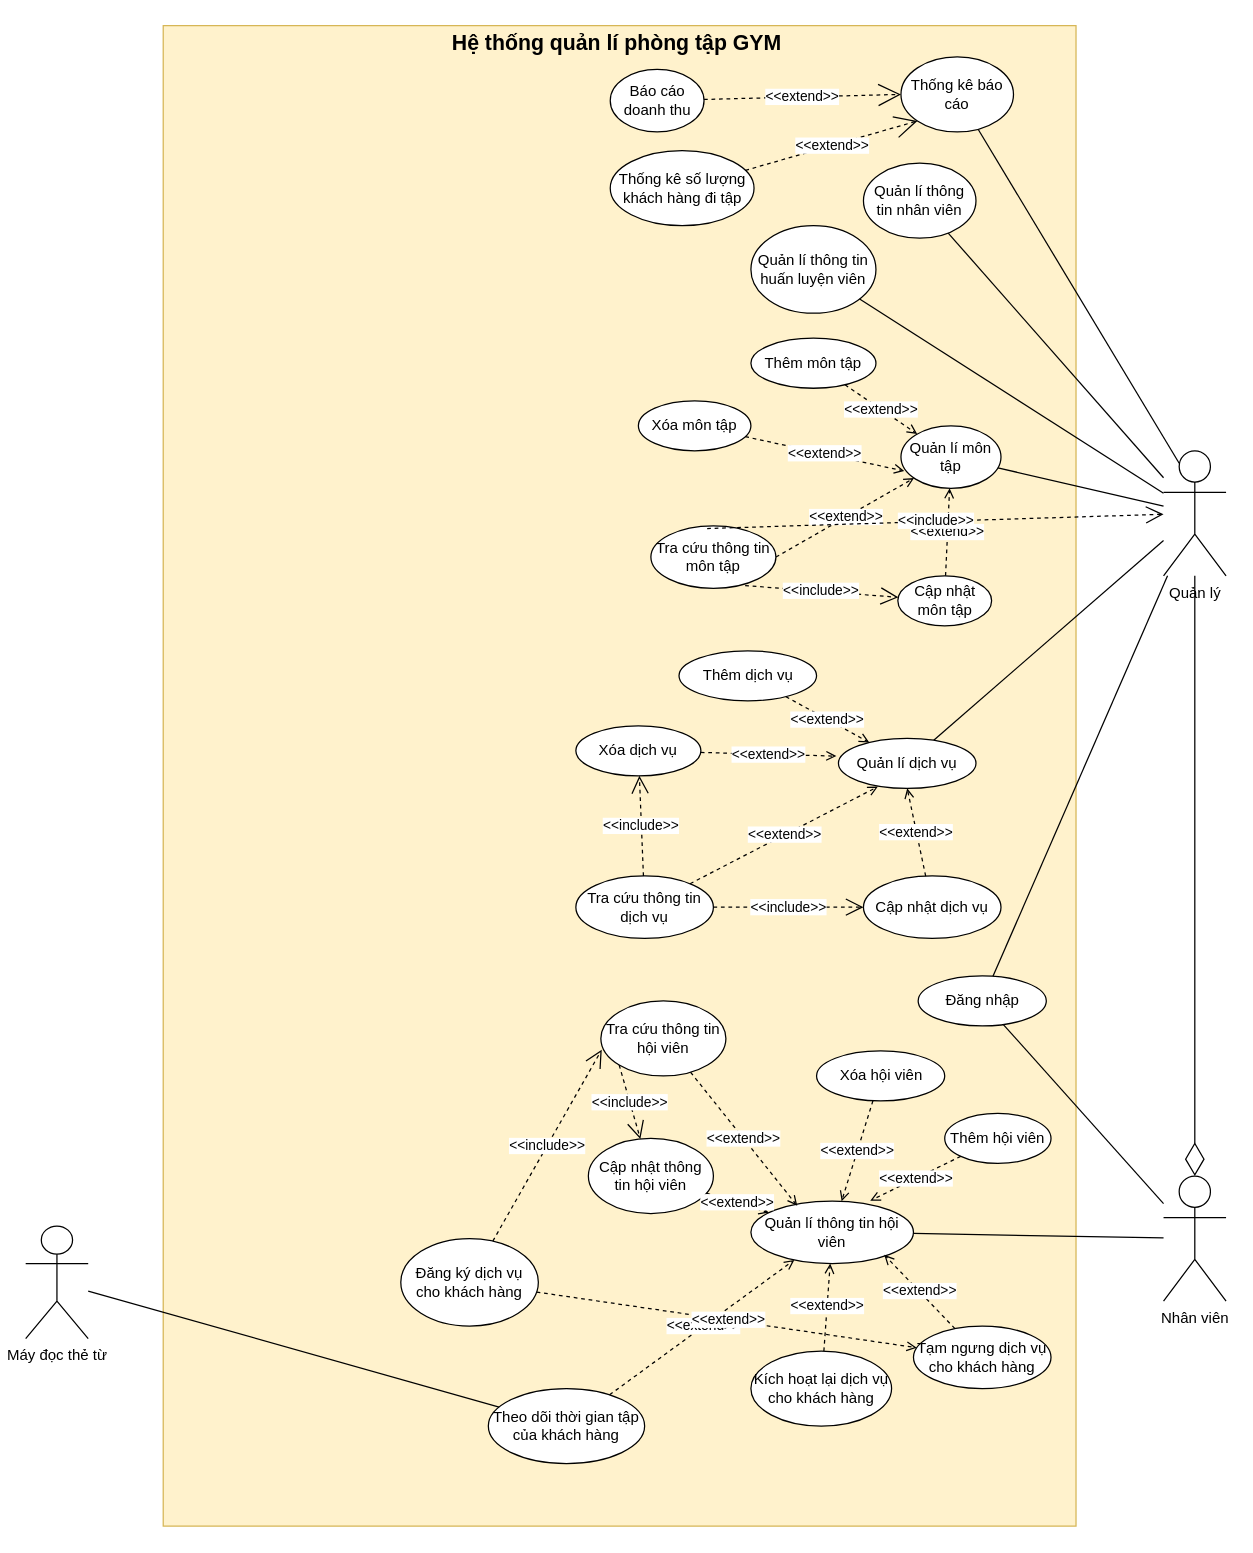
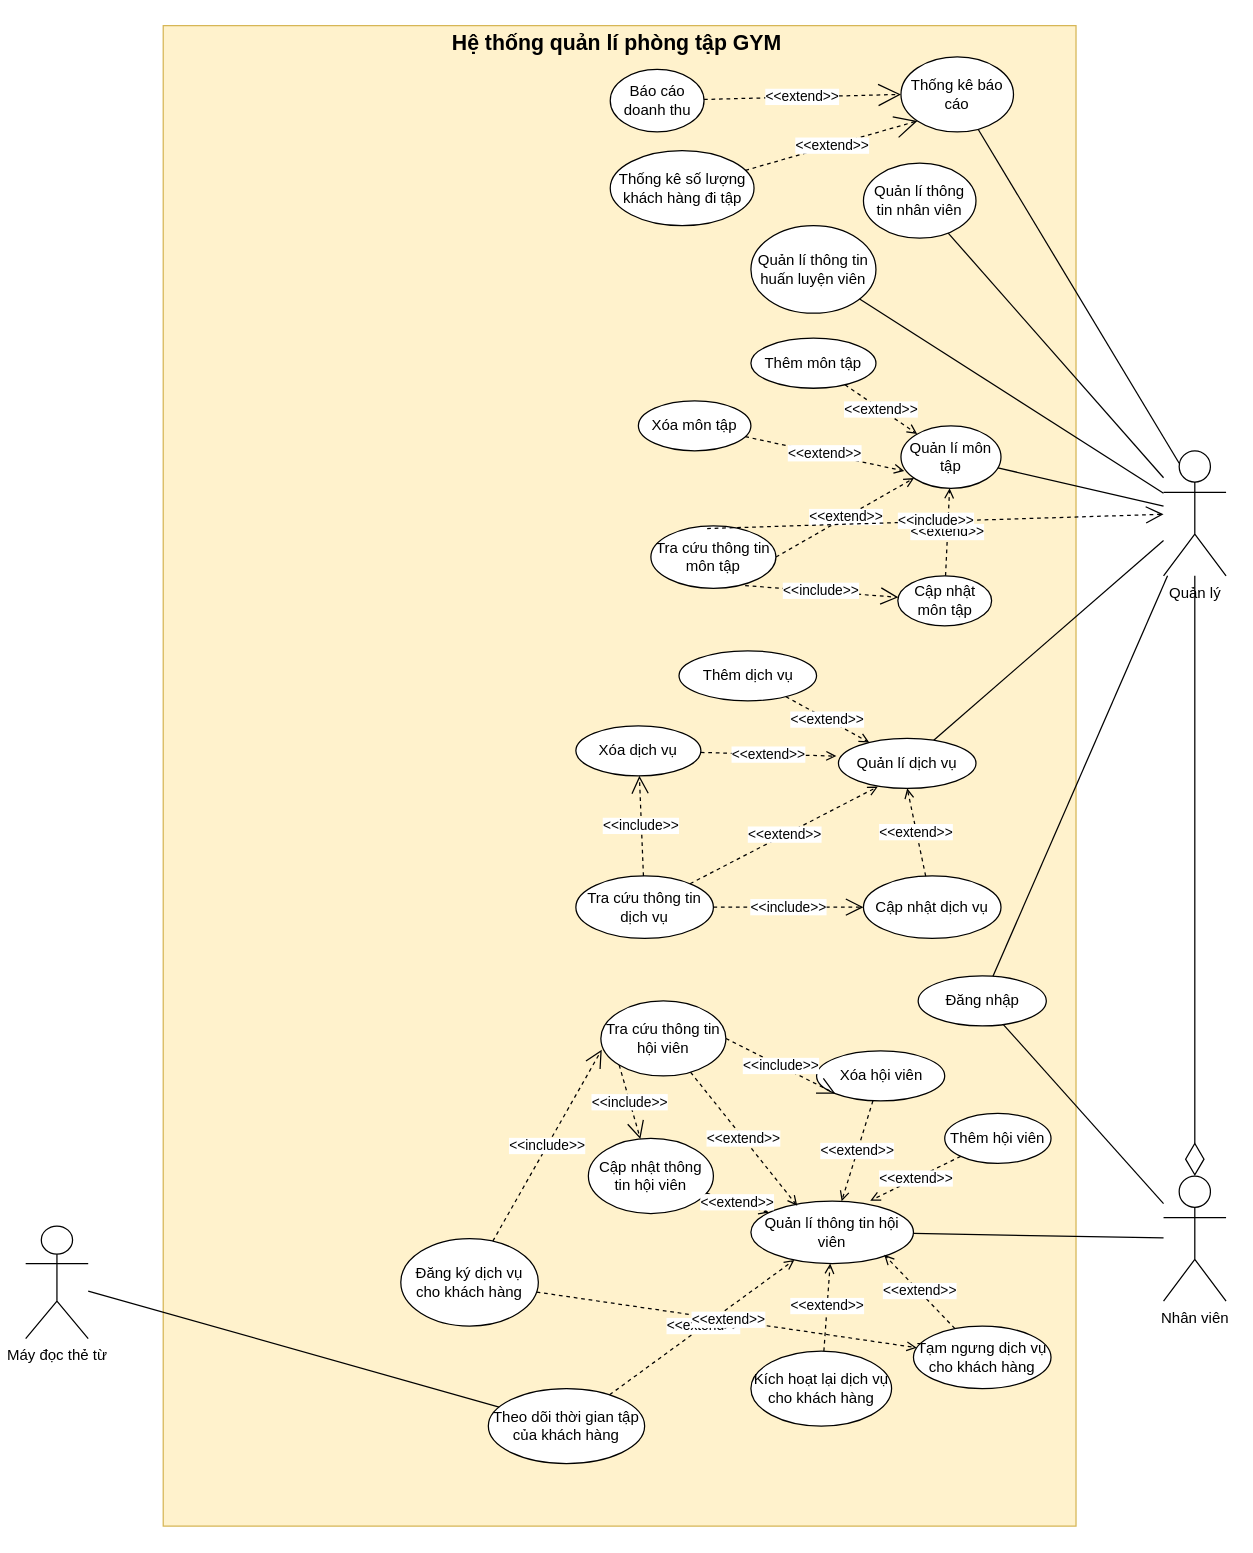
none -> (779, 1065)
